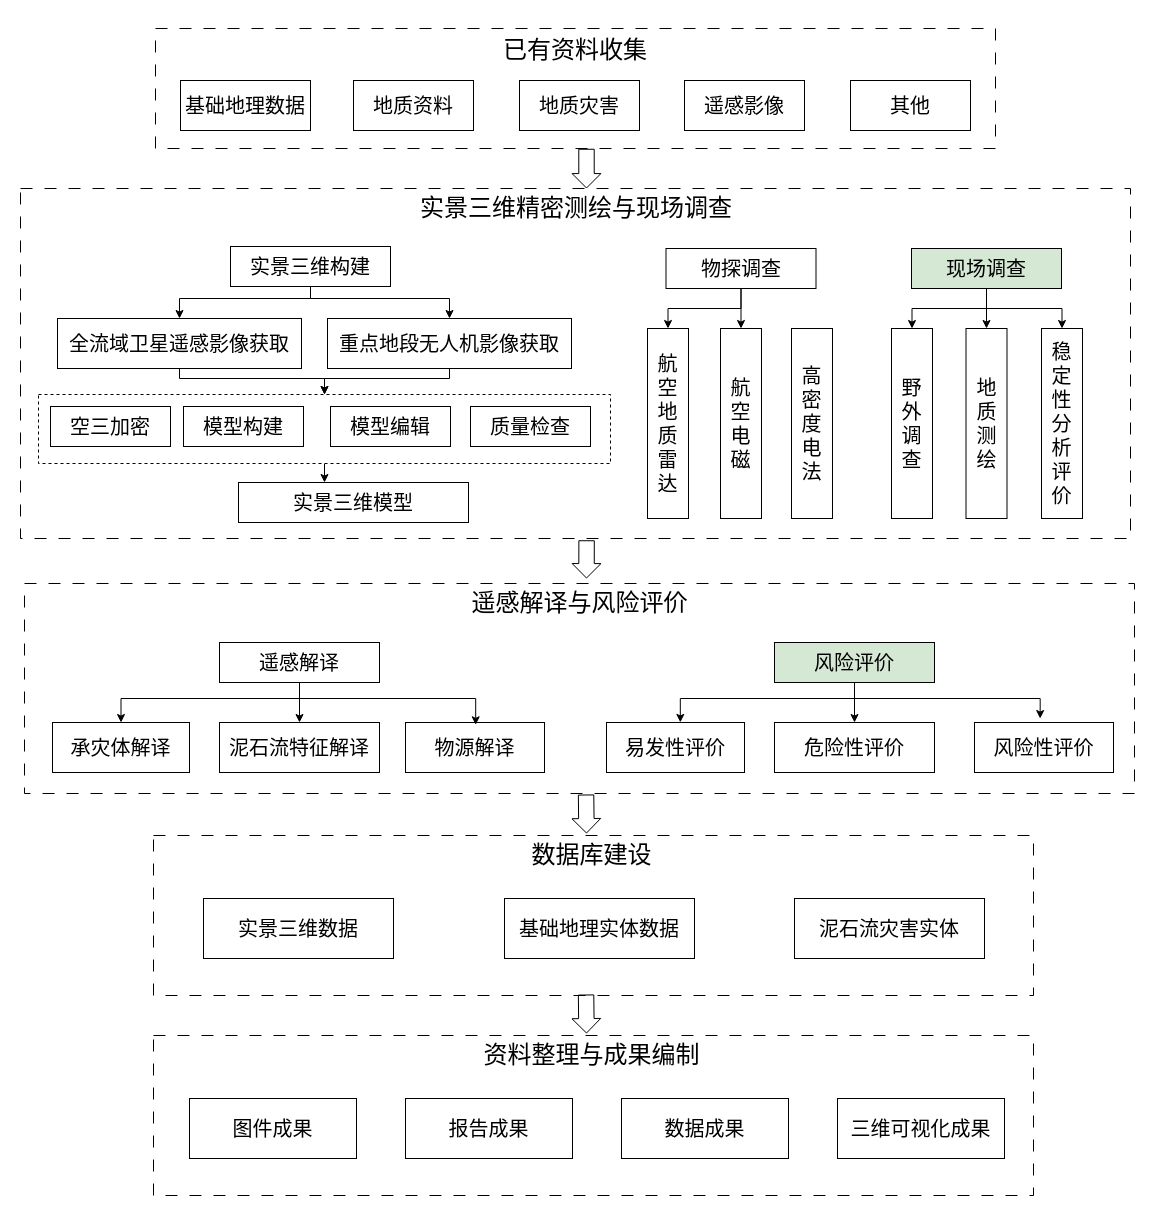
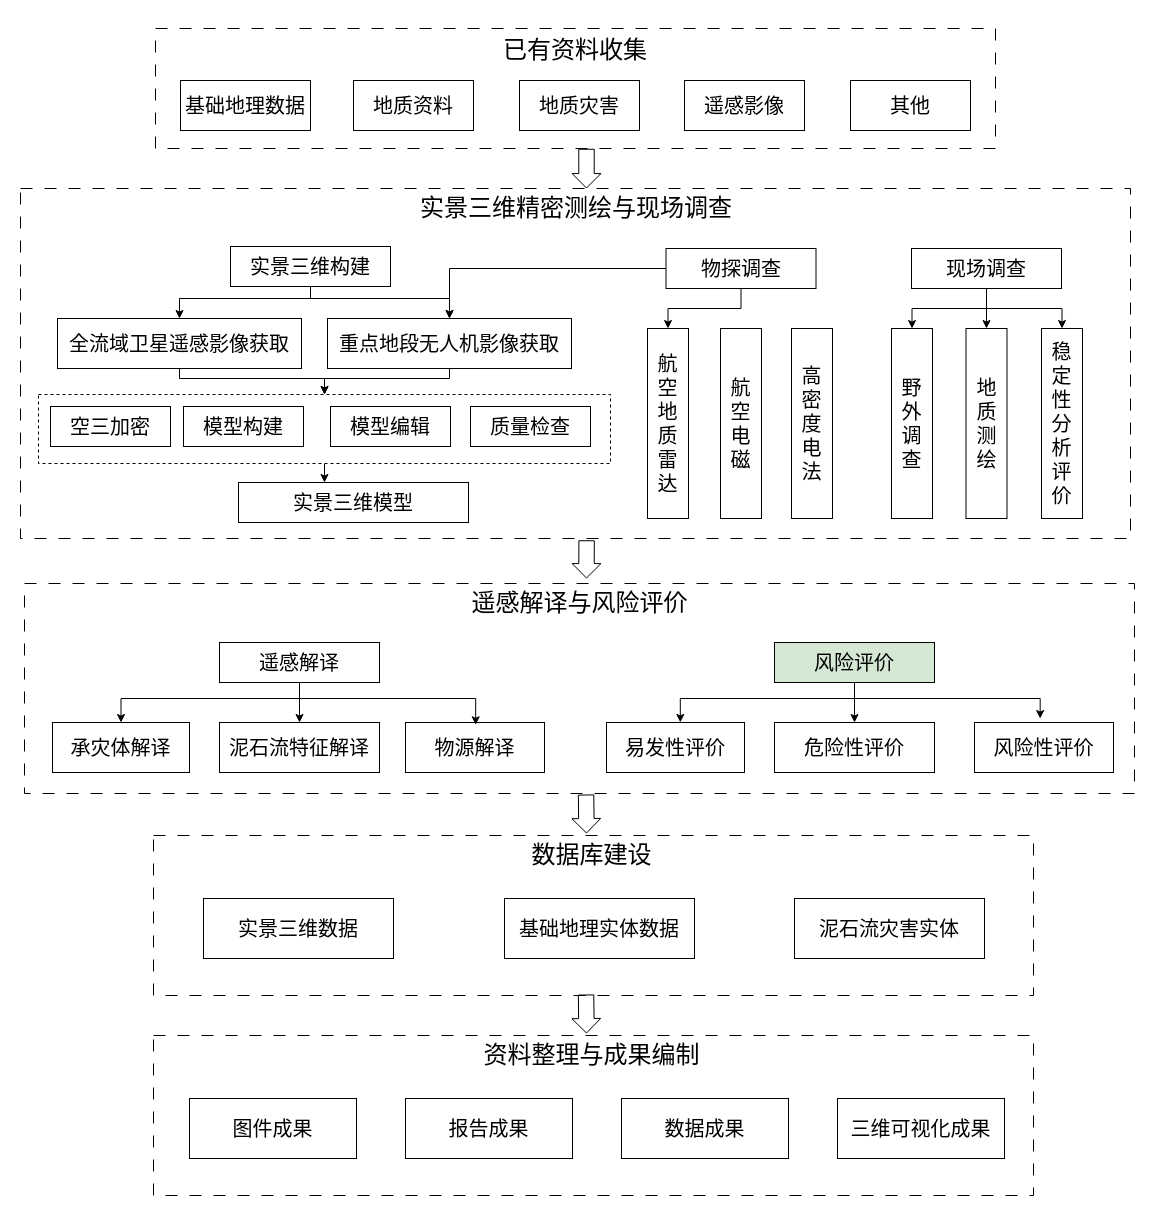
(987, 269) -> (987, 269)
(741, 316) -> (544, 269)
